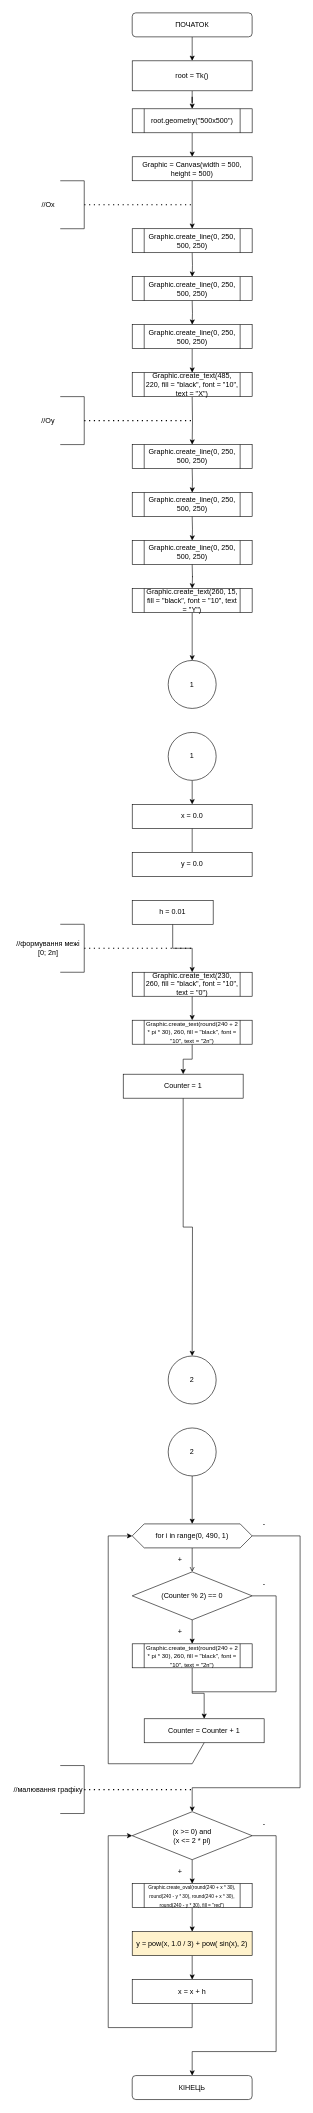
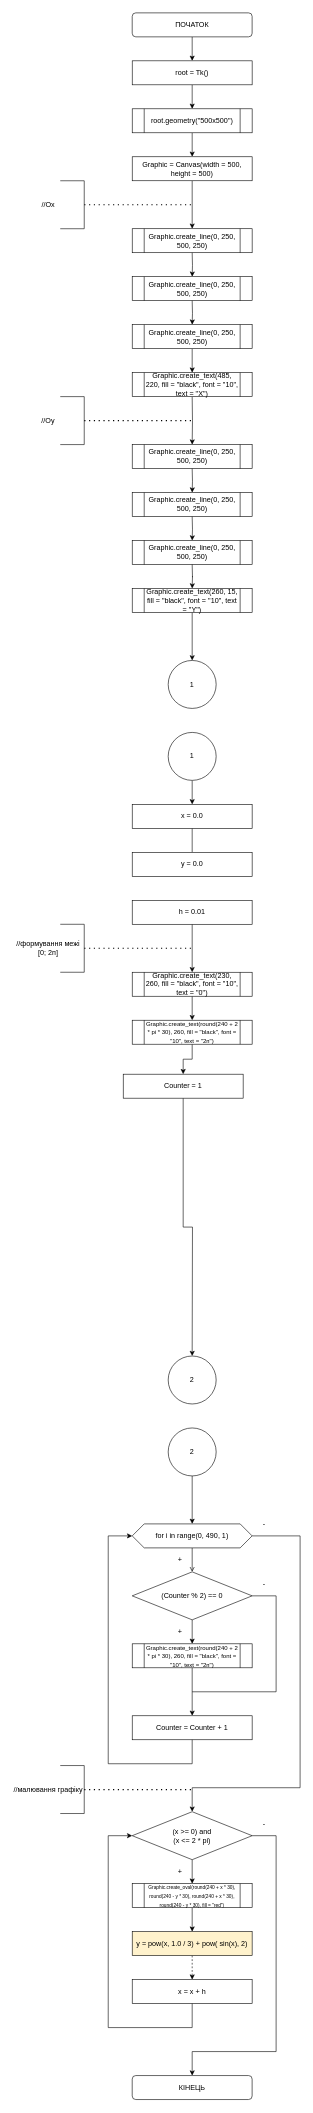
(192, 75) -> (192, 72)
(173, 912) -> (192, 912)
(204, 1731) -> (192, 1728)
(192, 1965) -> (192, 1965)
